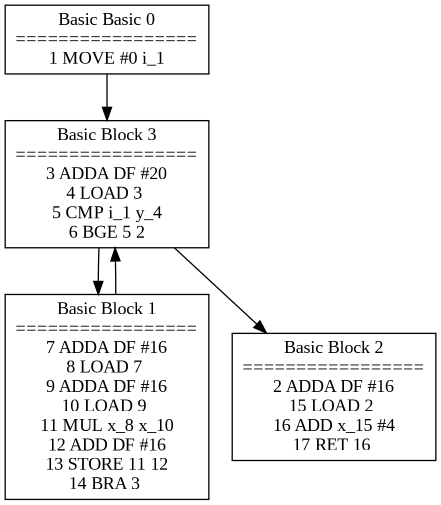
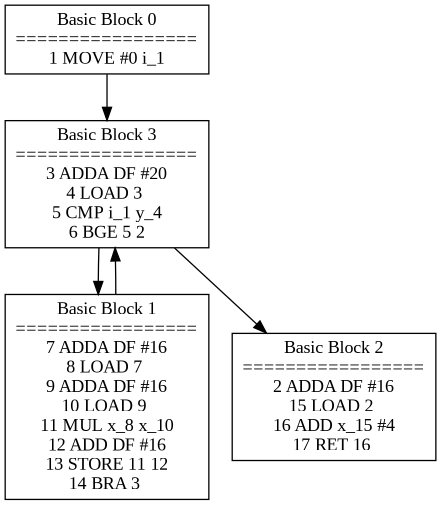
(107, 40) -> (107, 40)
